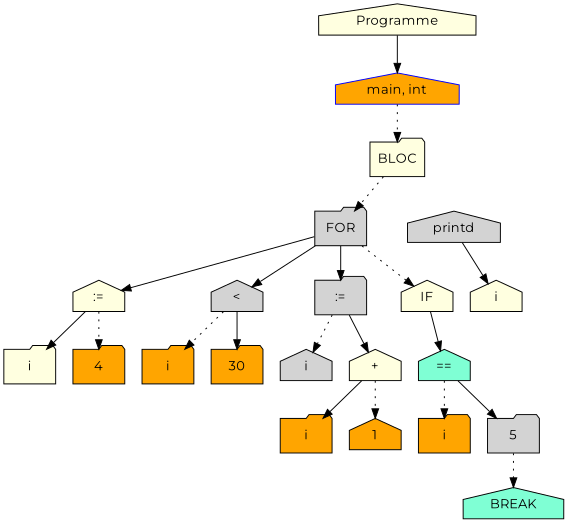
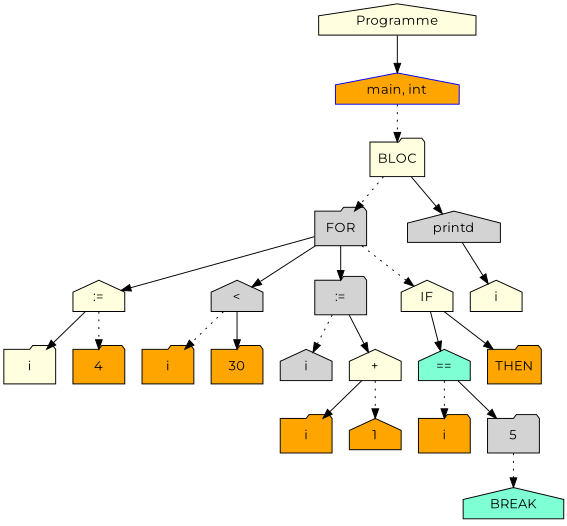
none -> (424, 192)
none -> (514, 367)
